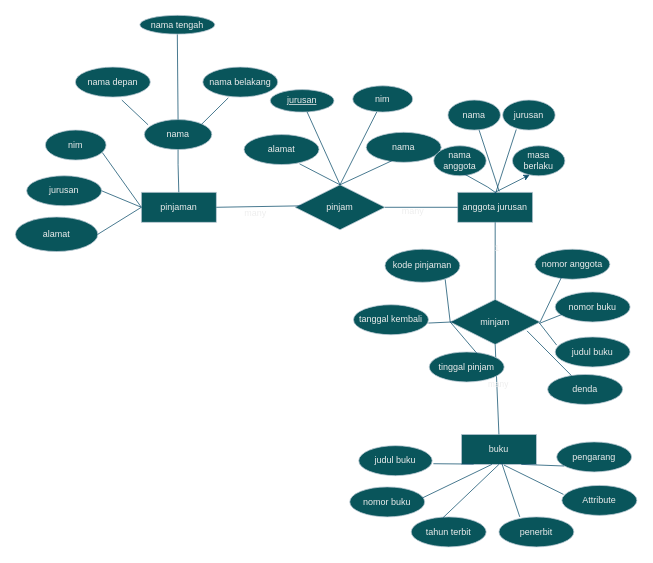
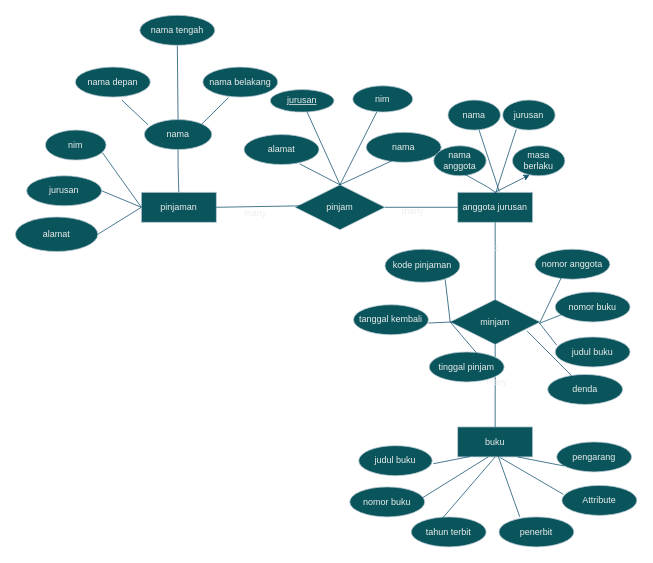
(177, 25) -> (177, 30)
(499, 450) -> (495, 442)
